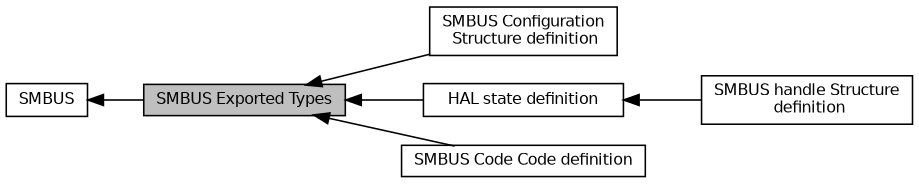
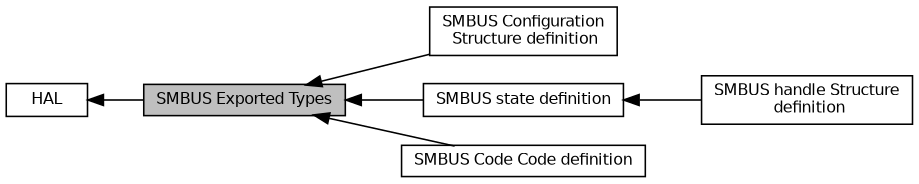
(47, 100) -> (47, 100)
(523, 100) -> (523, 100)
